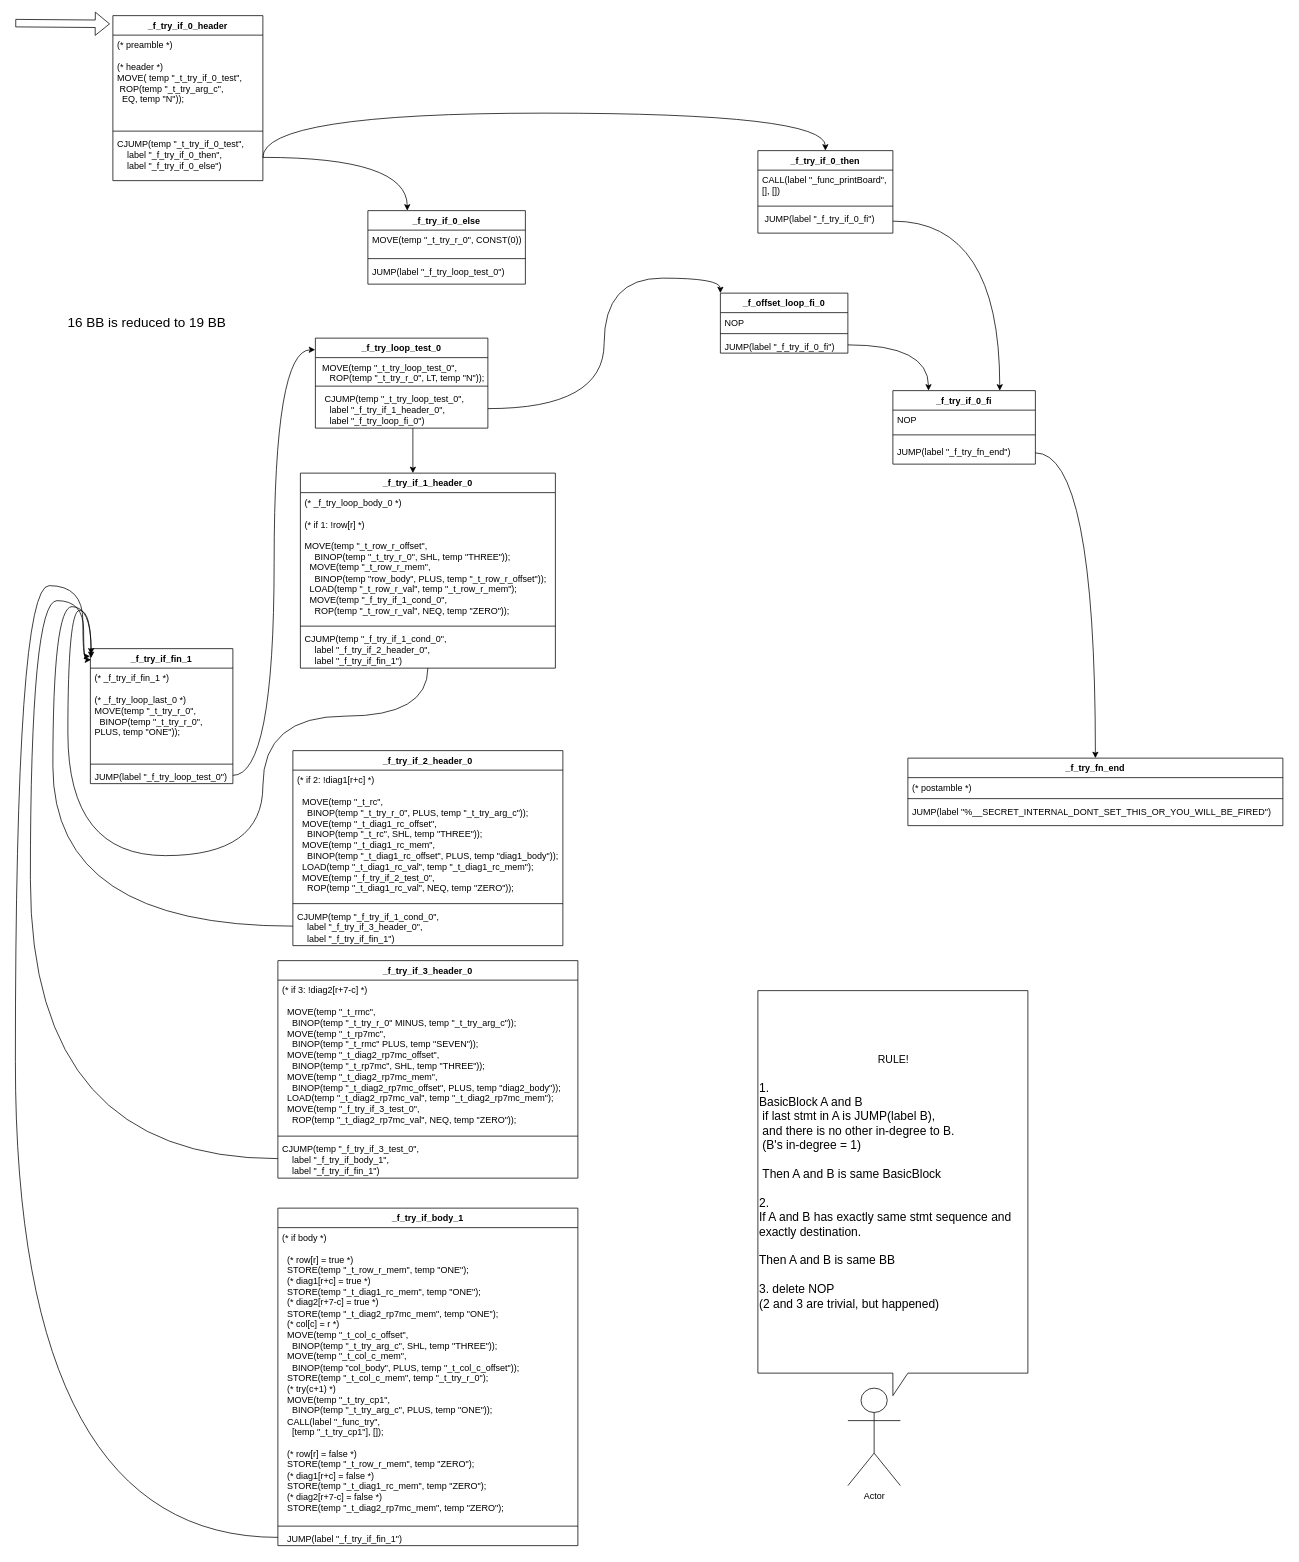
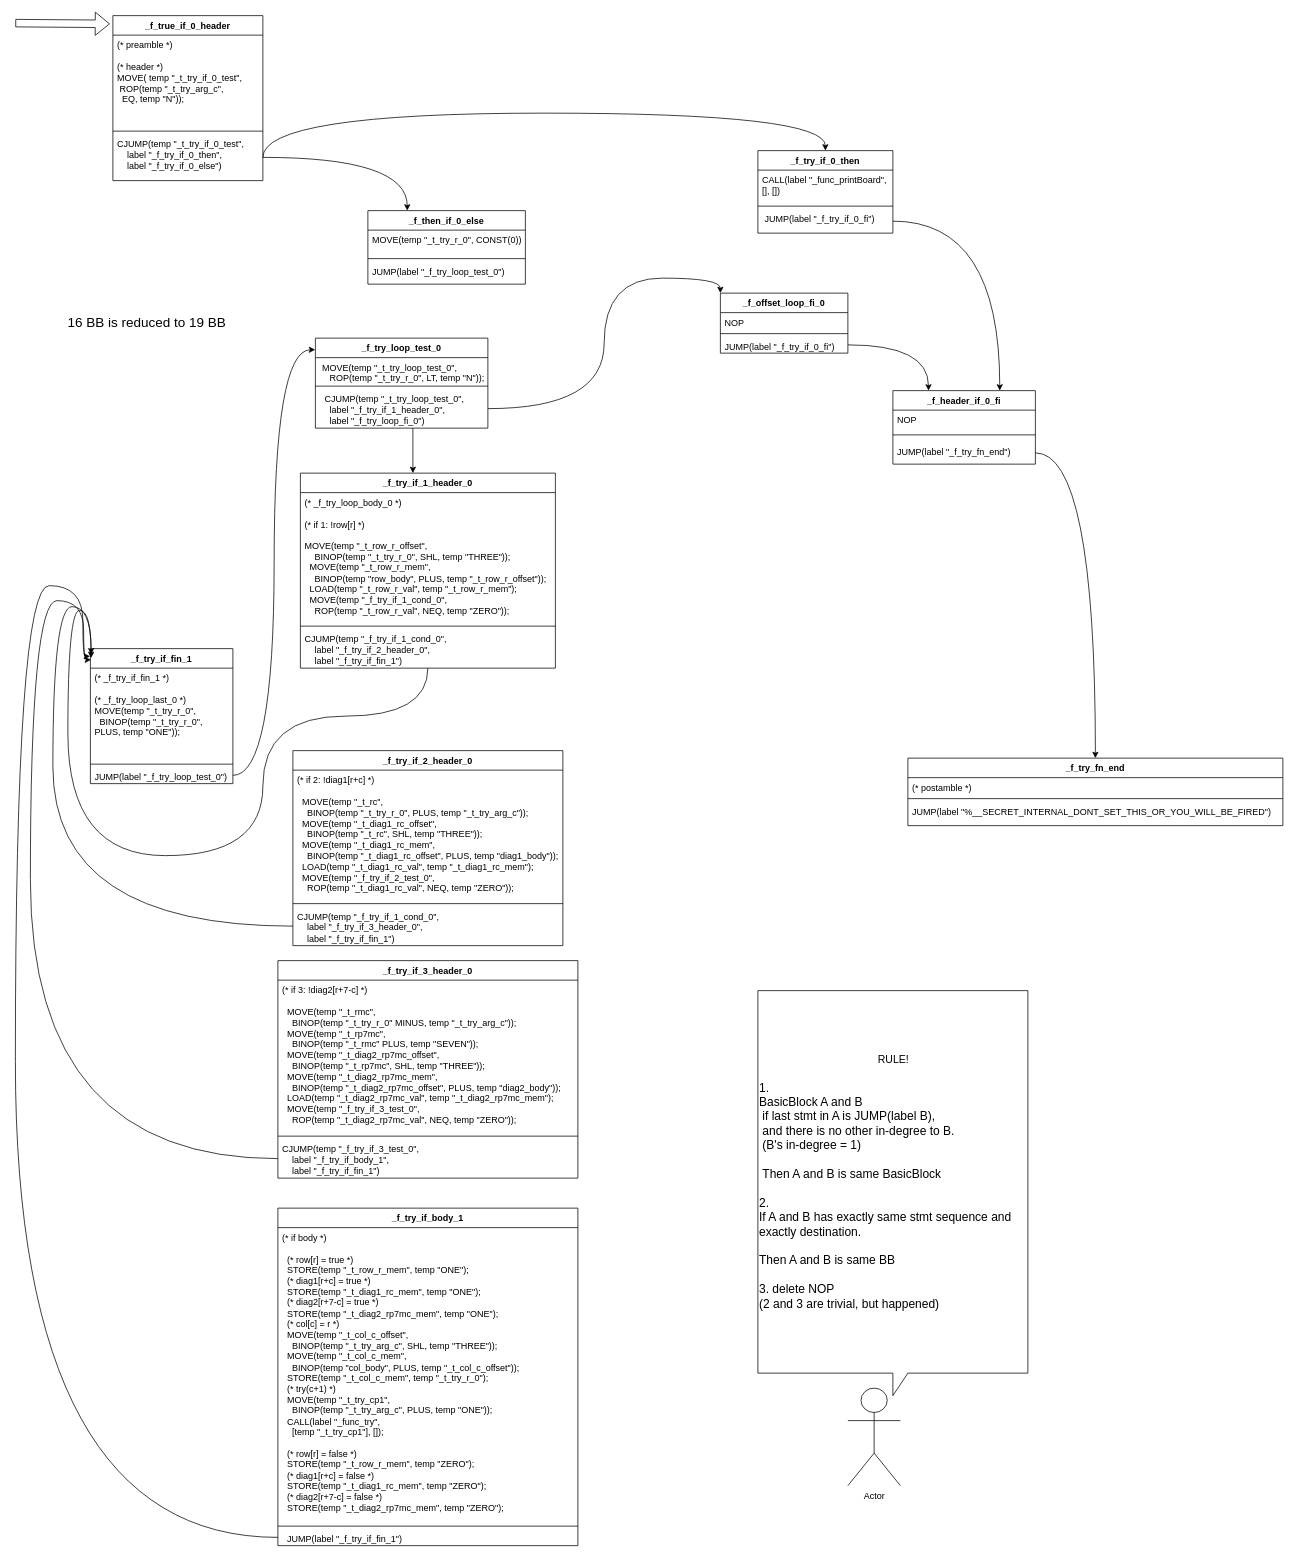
(188, 26) -> (188, 26)
(447, 221) -> (447, 221)
(964, 401) -> (964, 401)
